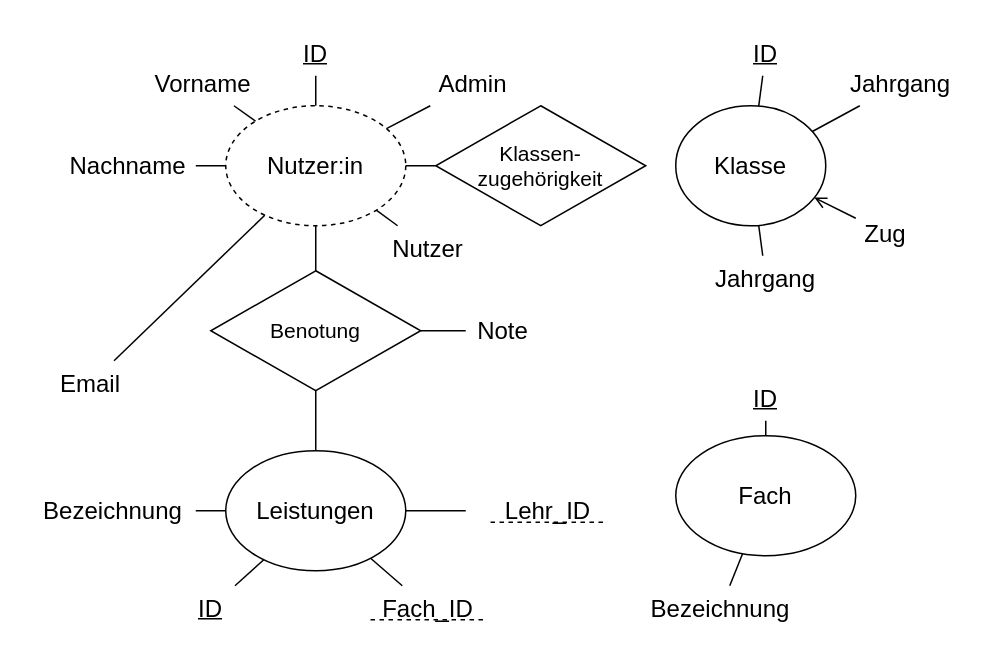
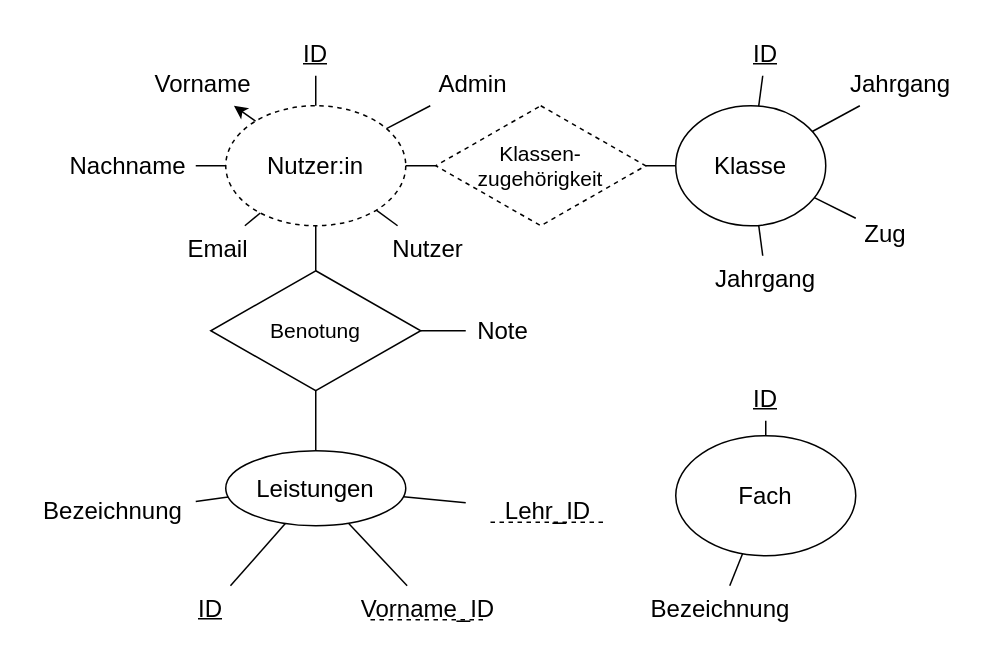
(239, 109) -> (243, 112)
(541, 166) -> (541, 166)
none -> (661, 166)
(820, 200) -> (819, 200)
(91, 383) -> (218, 248)
(316, 511) -> (316, 488)
(428, 608) -> (428, 608)
